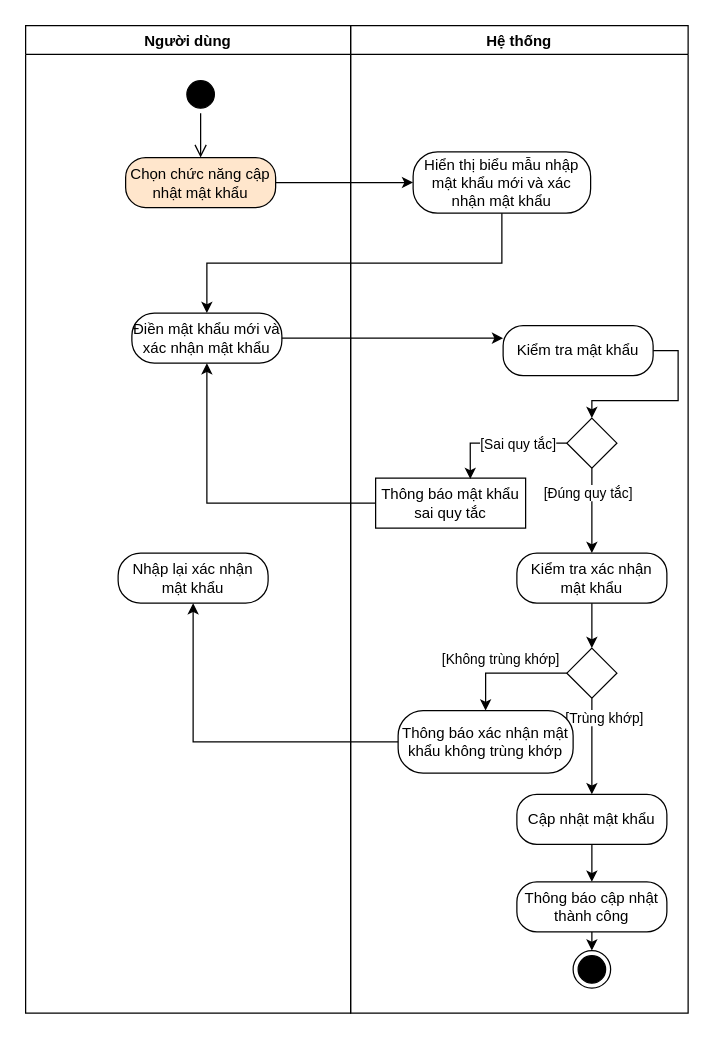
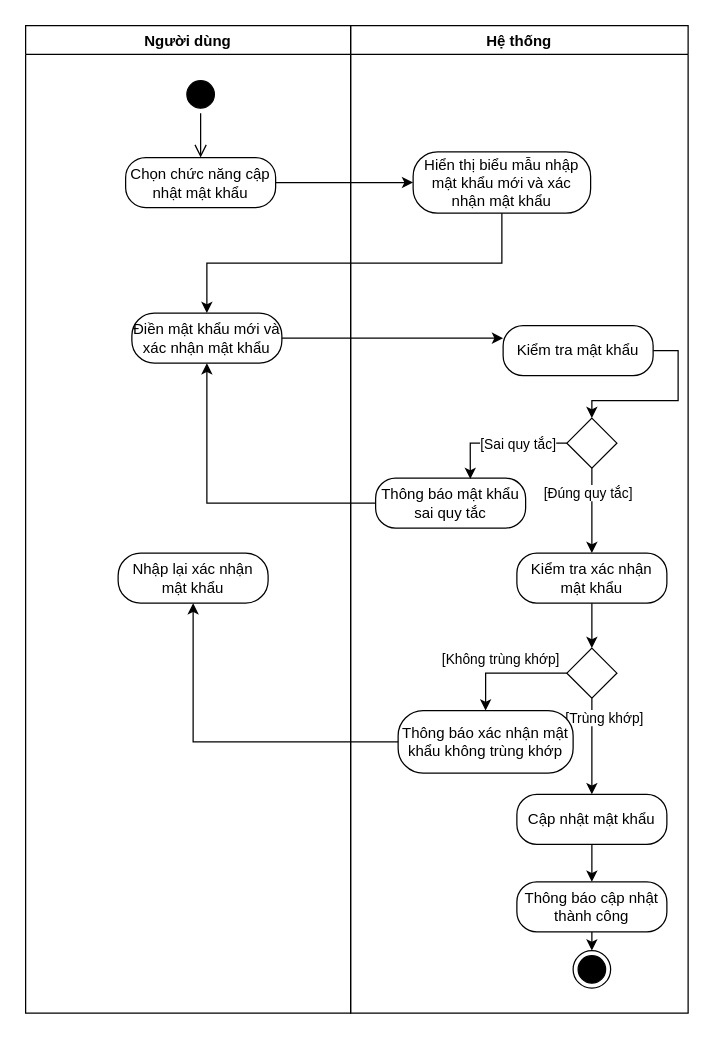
(201, 183) -> (201, 183)
(451, 503) -> (451, 503)
